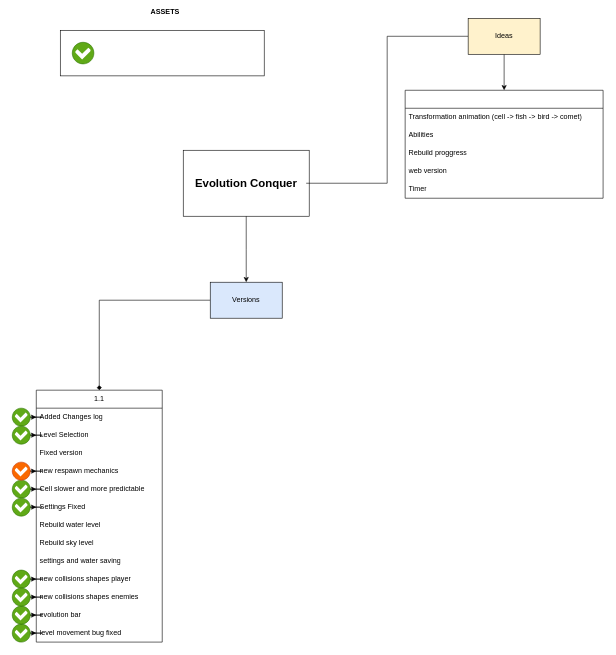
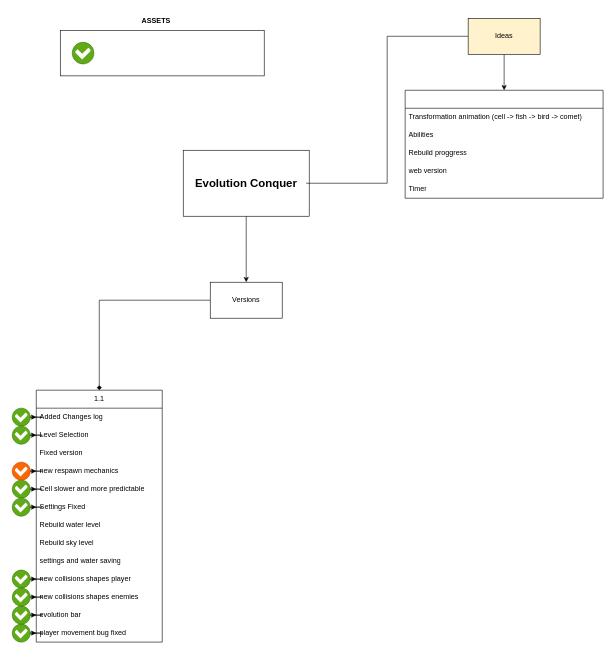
(165, 12) -> (156, 21)
(246, 300) -> (246, 300)
(83, 633) -> (86, 633)
